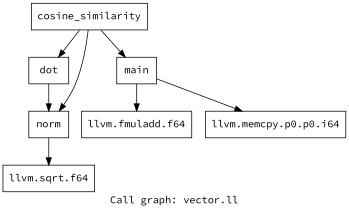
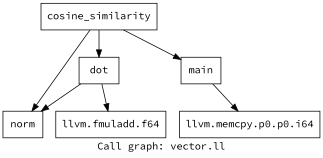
(137, 94) -> (104, 94)
(49, 178) -> none
